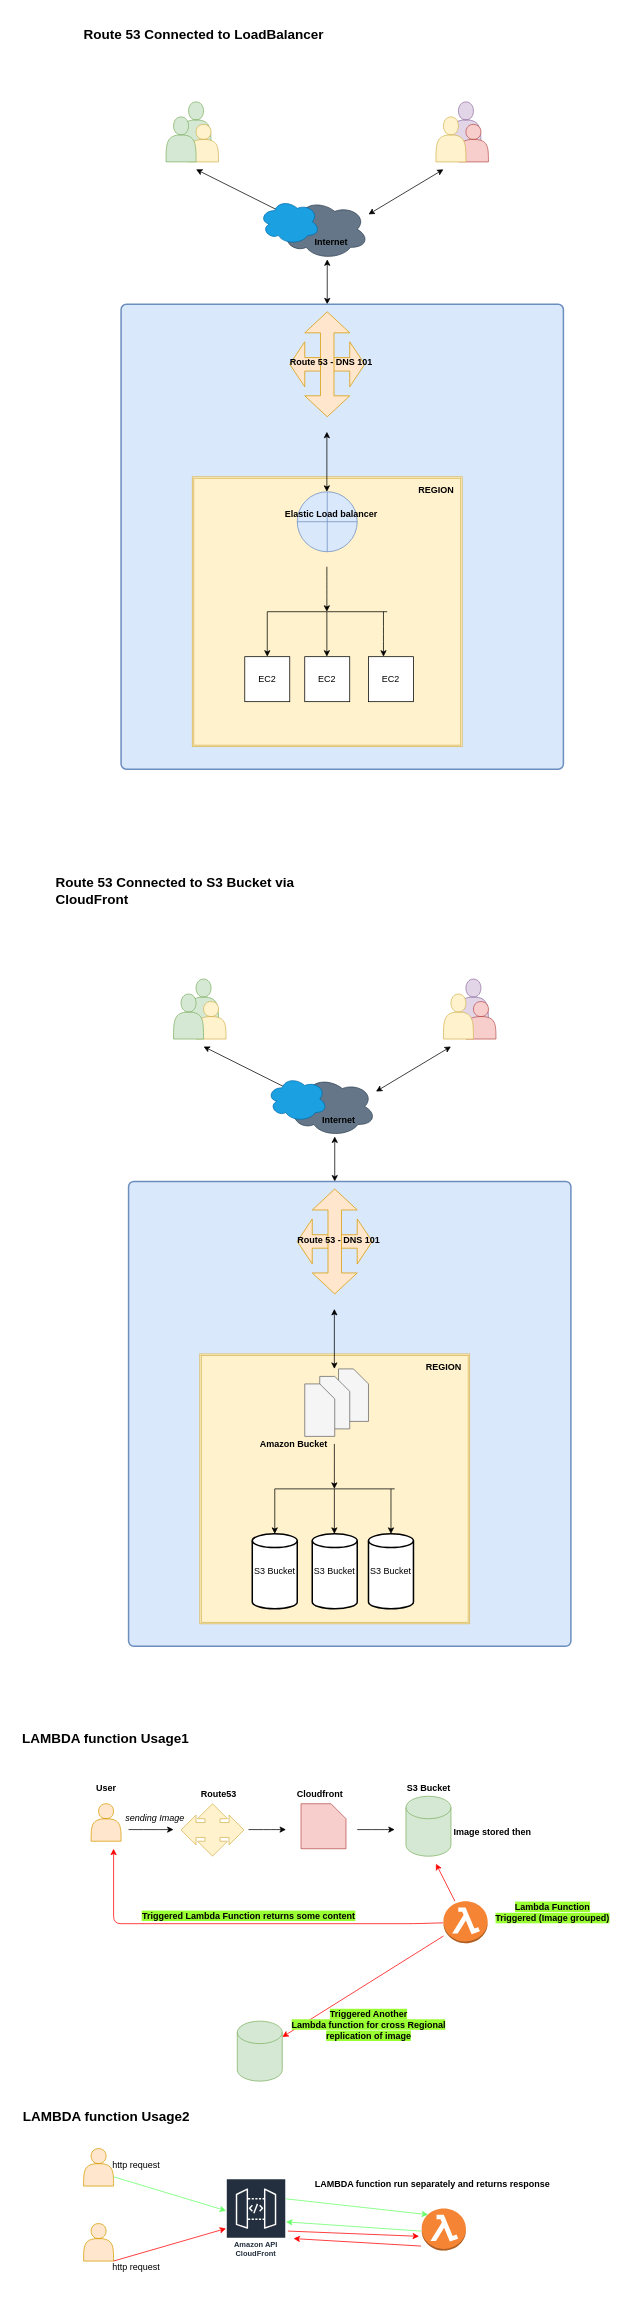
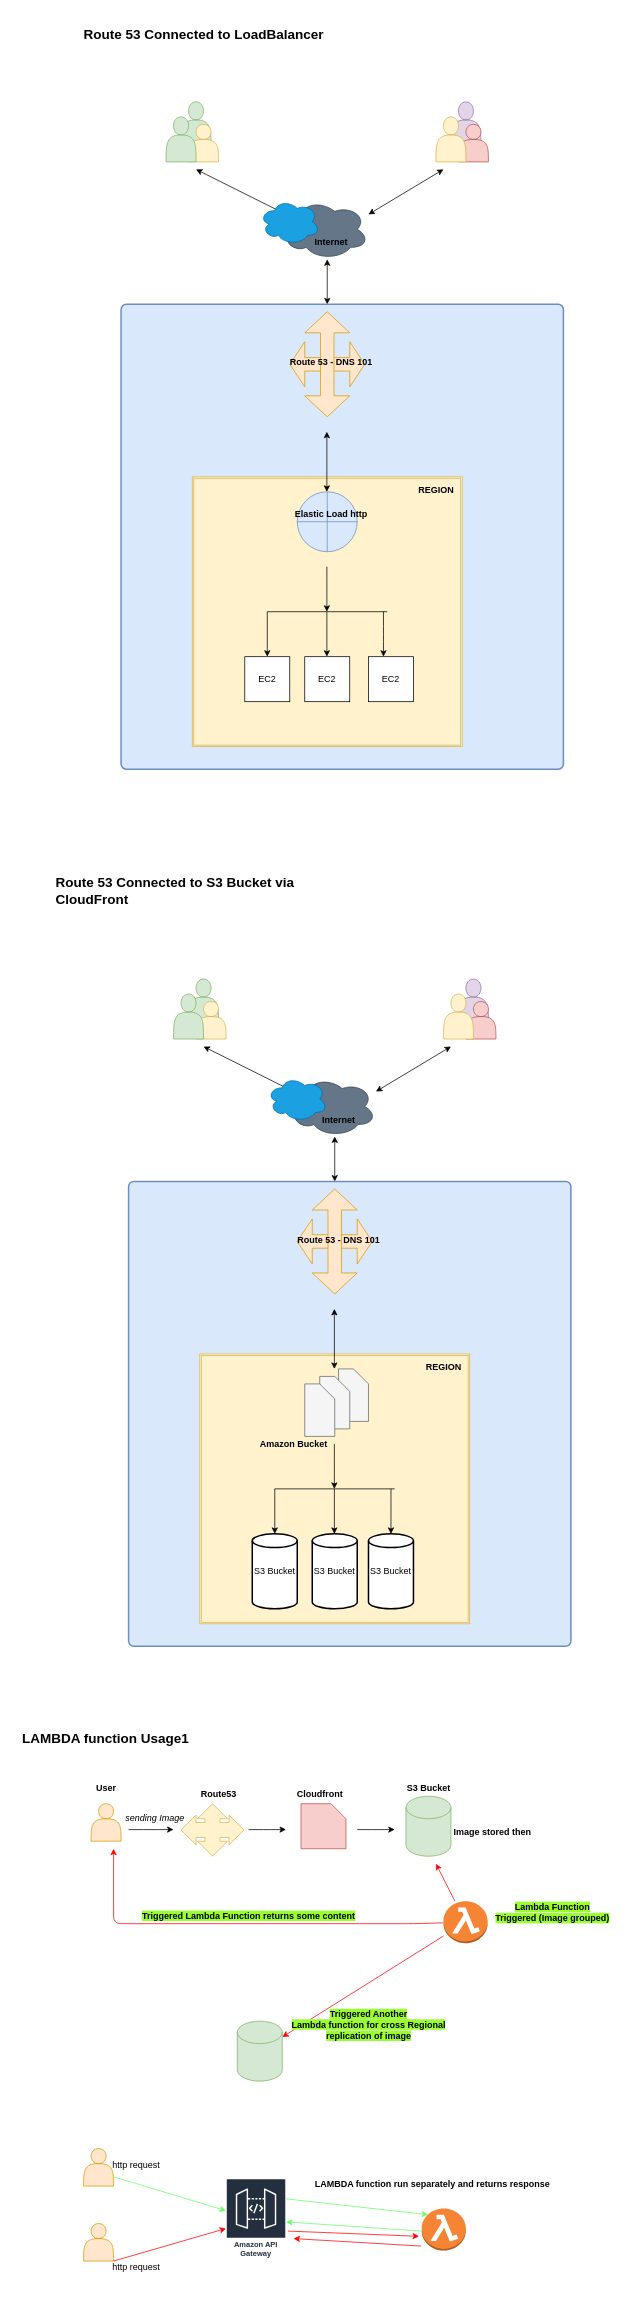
(332, 514) -> (332, 514)
(106, 2123) -> none
(256, 2250) -> (256, 2250)
